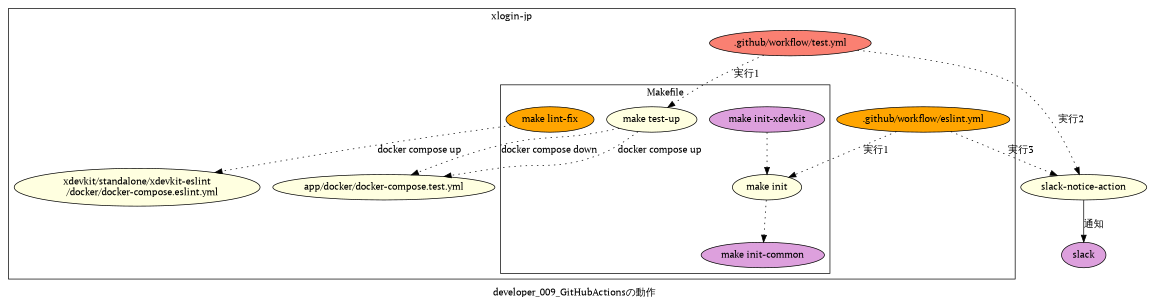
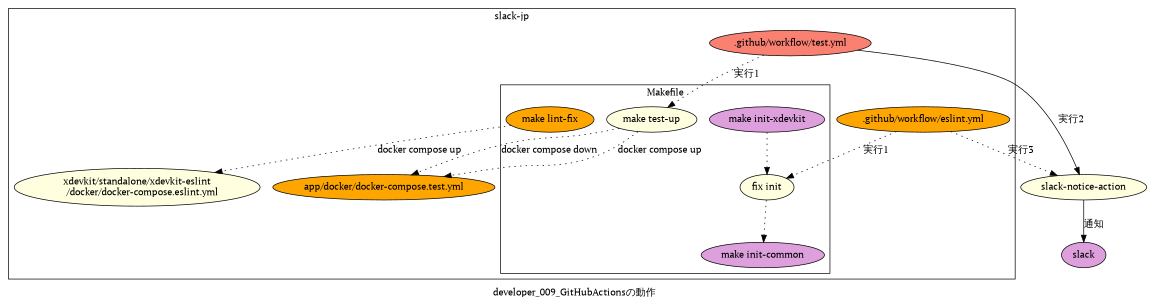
(512, 17) -> (512, 17)
(989, 73) -> (989, 73)
(384, 187) -> (384, 187)
(767, 187) -> (767, 187)
